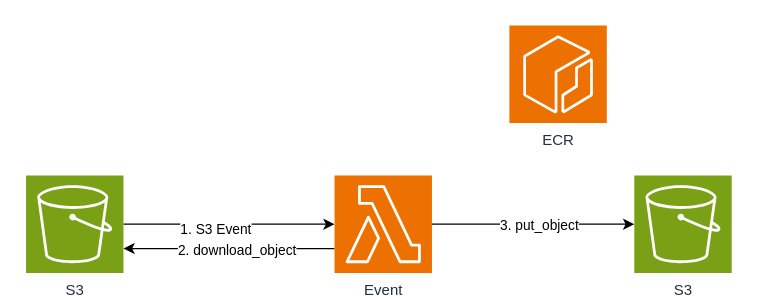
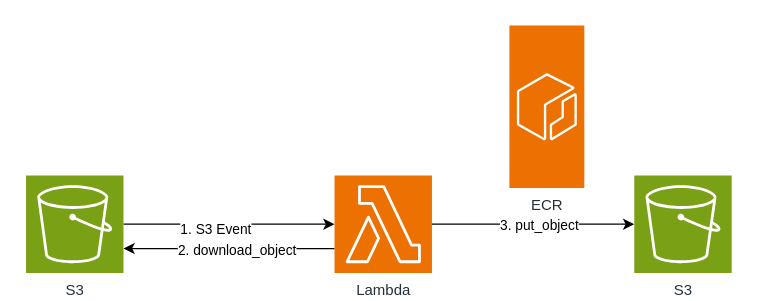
(558, 74) -> (547, 107)
(384, 291) -> (384, 291)
